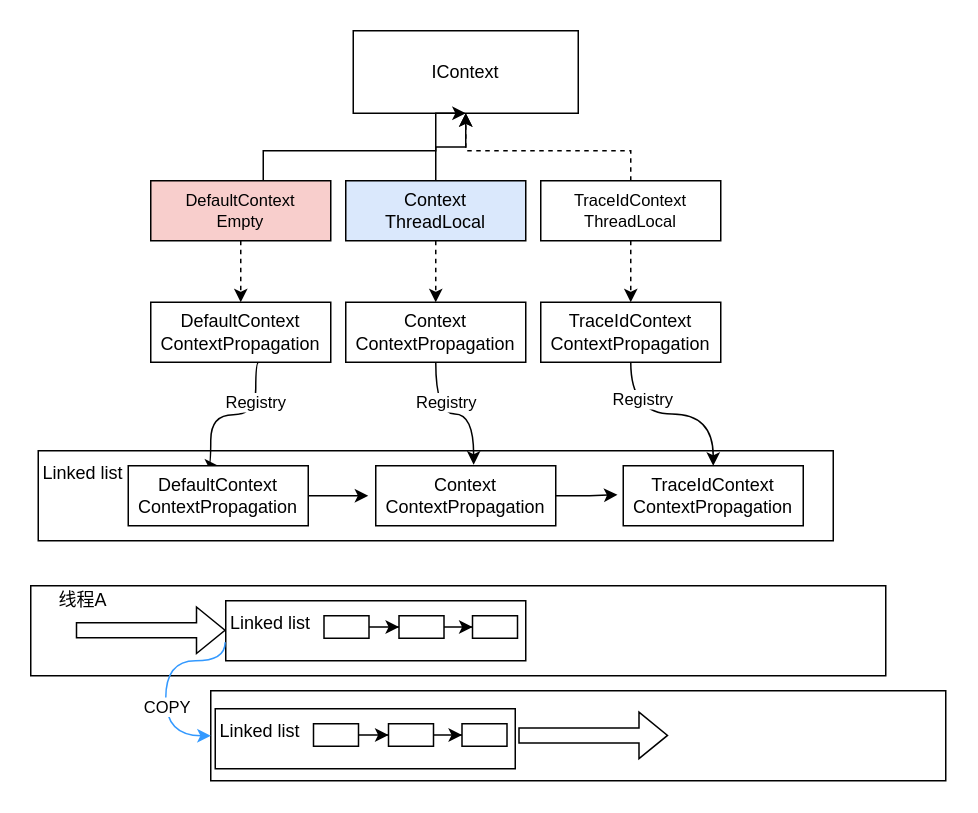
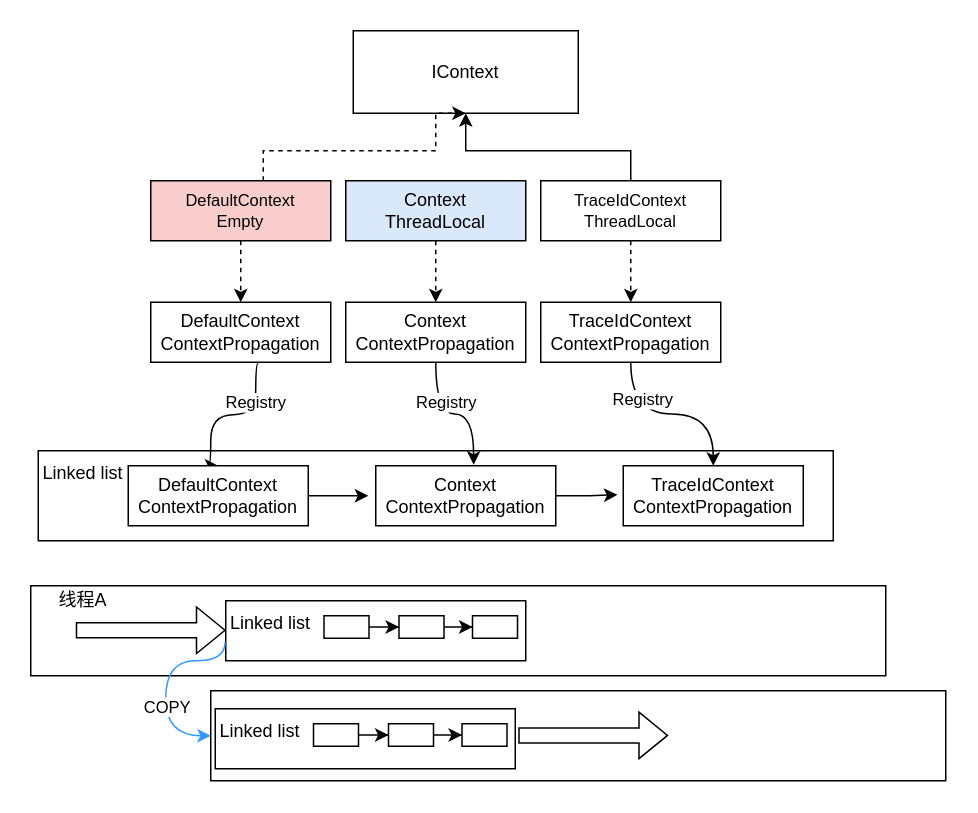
(333, 151) -> (333, 151)
(436, 151) -> none
(560, 151) -> (560, 151)
